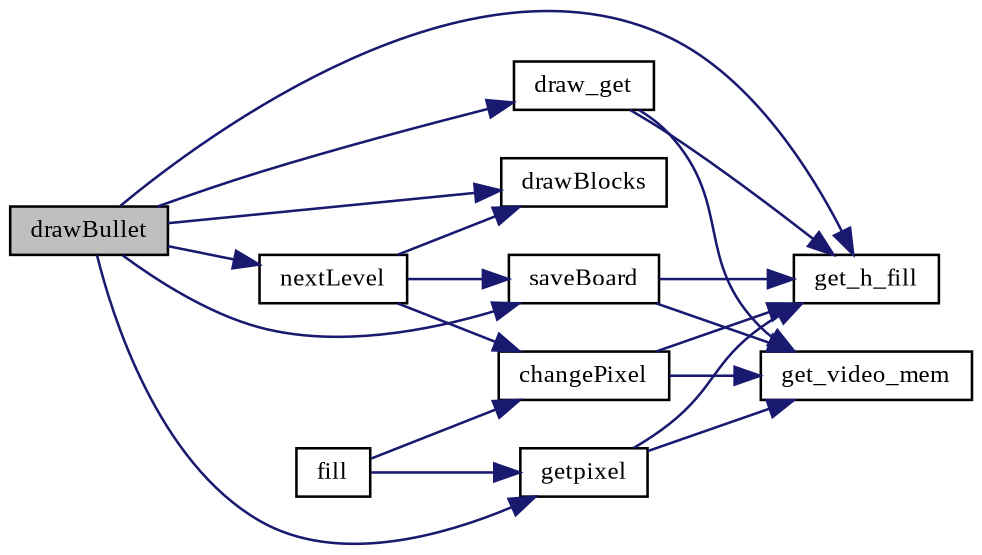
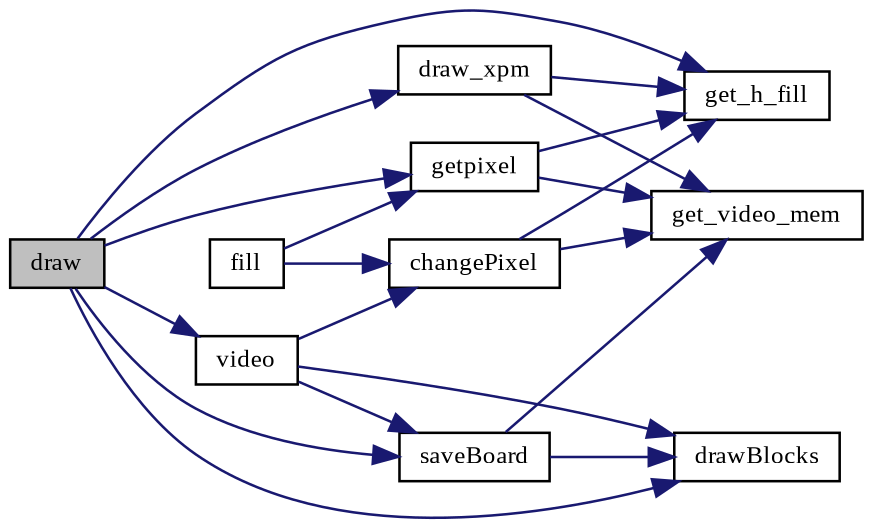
(584, 86) -> (475, 70)
(89, 231) -> (57, 264)
(333, 279) -> (247, 360)
(711, 279) -> (599, 457)
